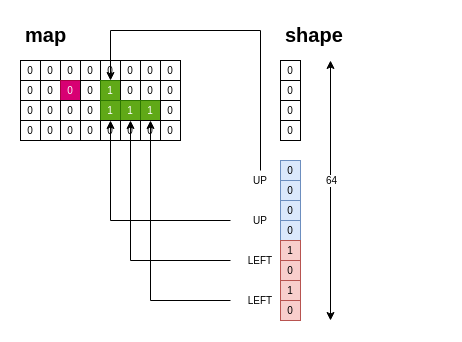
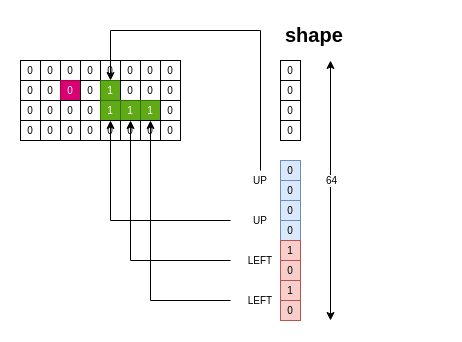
(101, 36) -> none
